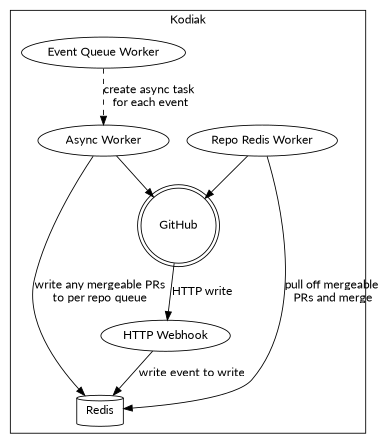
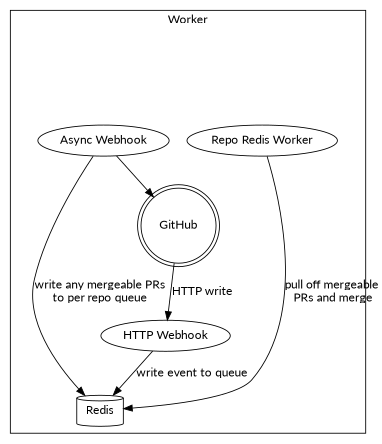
(188, 20) -> (188, 20)
(104, 53) -> none
(104, 141) -> (104, 141)
(230, 174) -> none
(192, 373) -> (192, 373)
